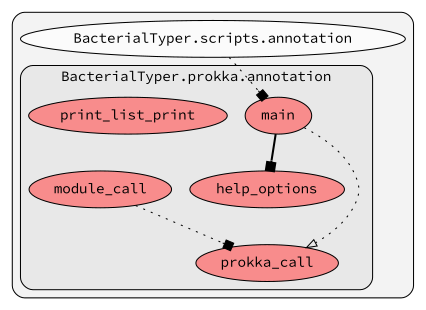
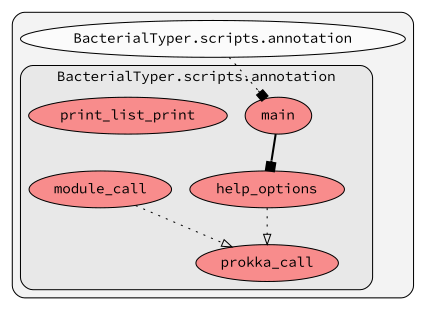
(197, 77) -> (197, 77)
(358, 182) -> (267, 221)
(179, 224) -> (179, 224)
